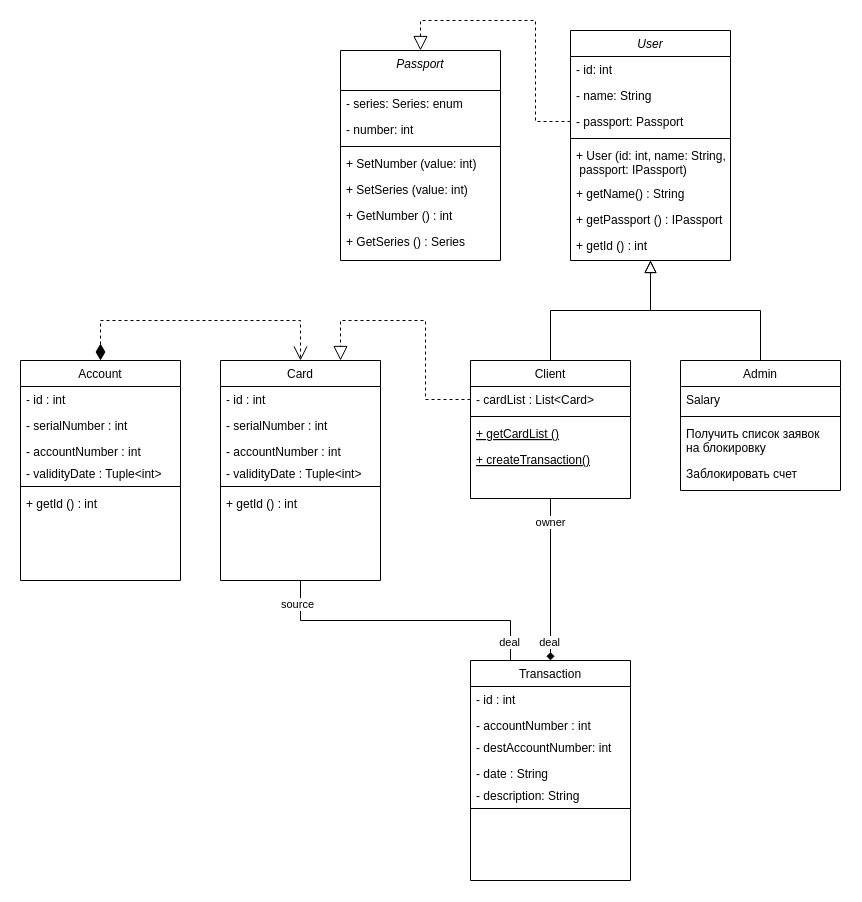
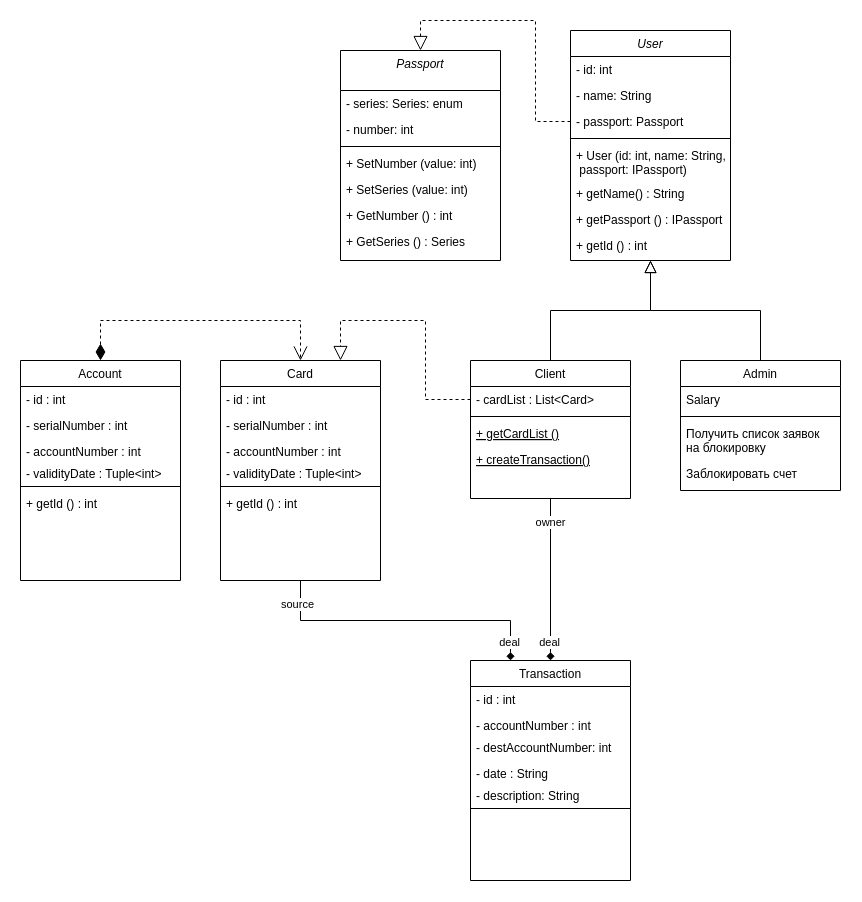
(511, 656) -> (511, 652)
